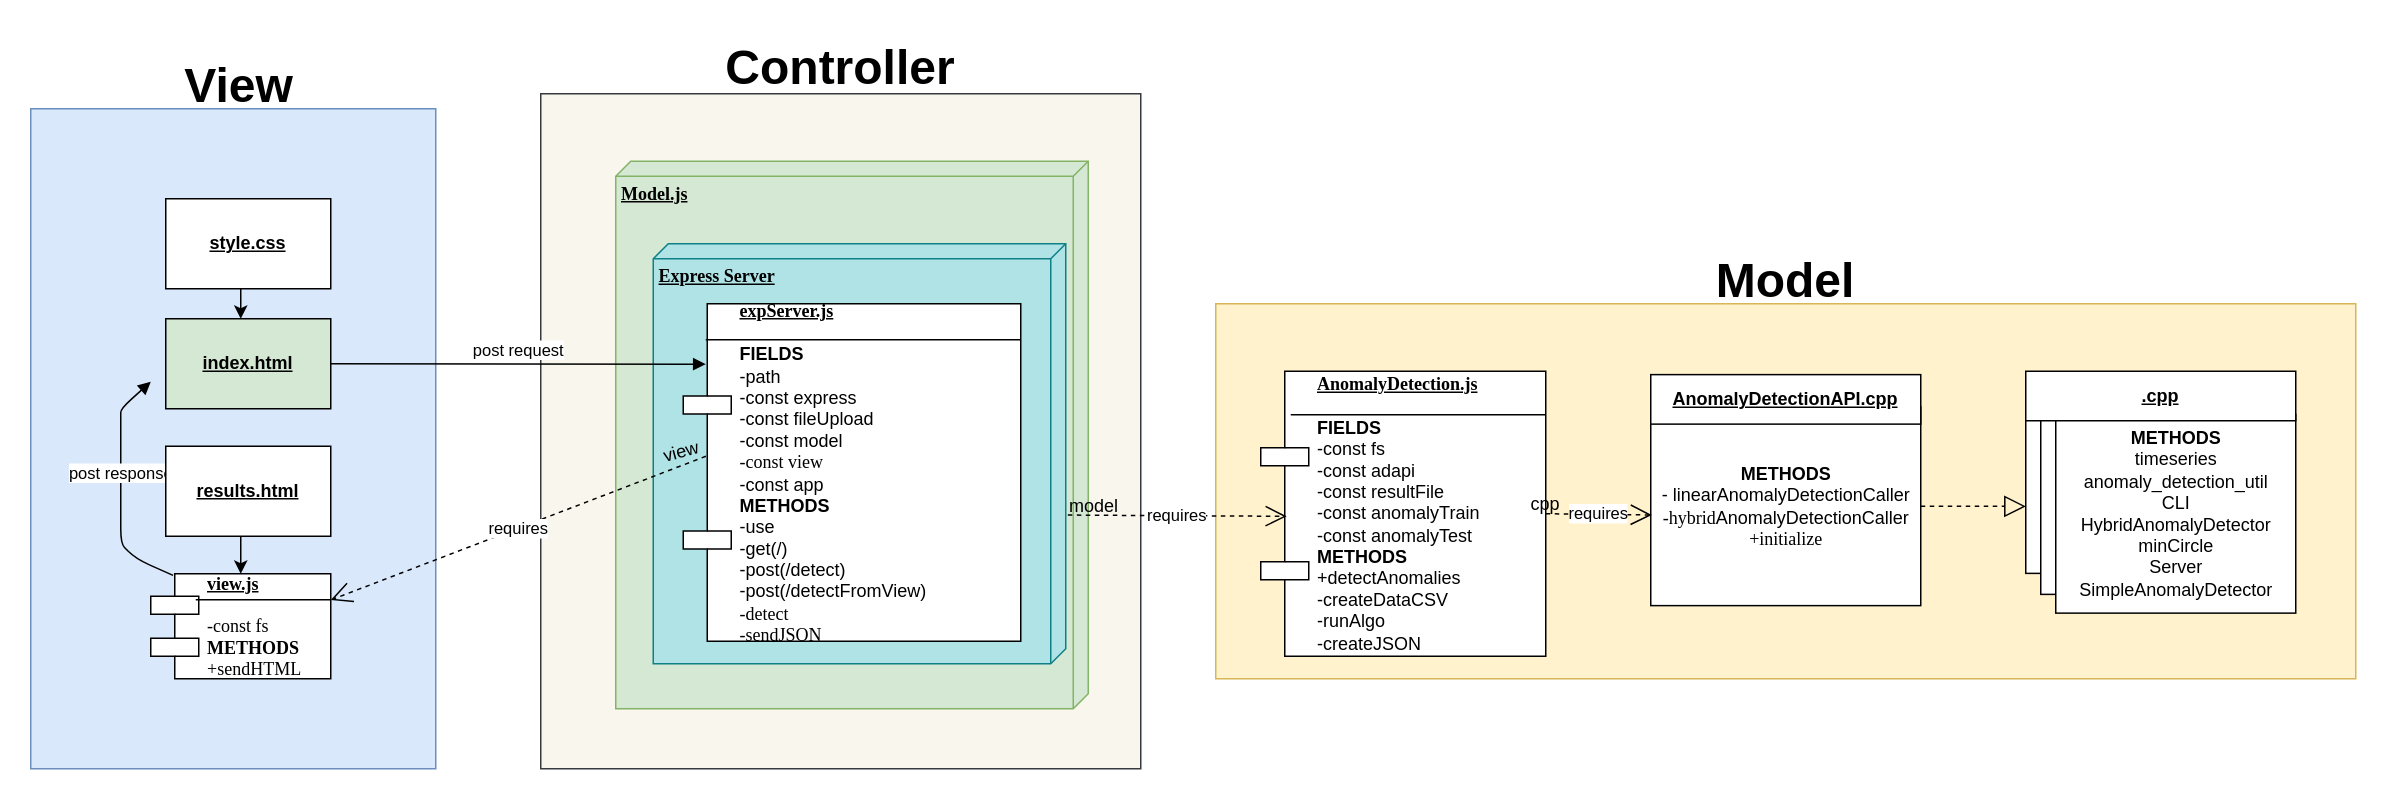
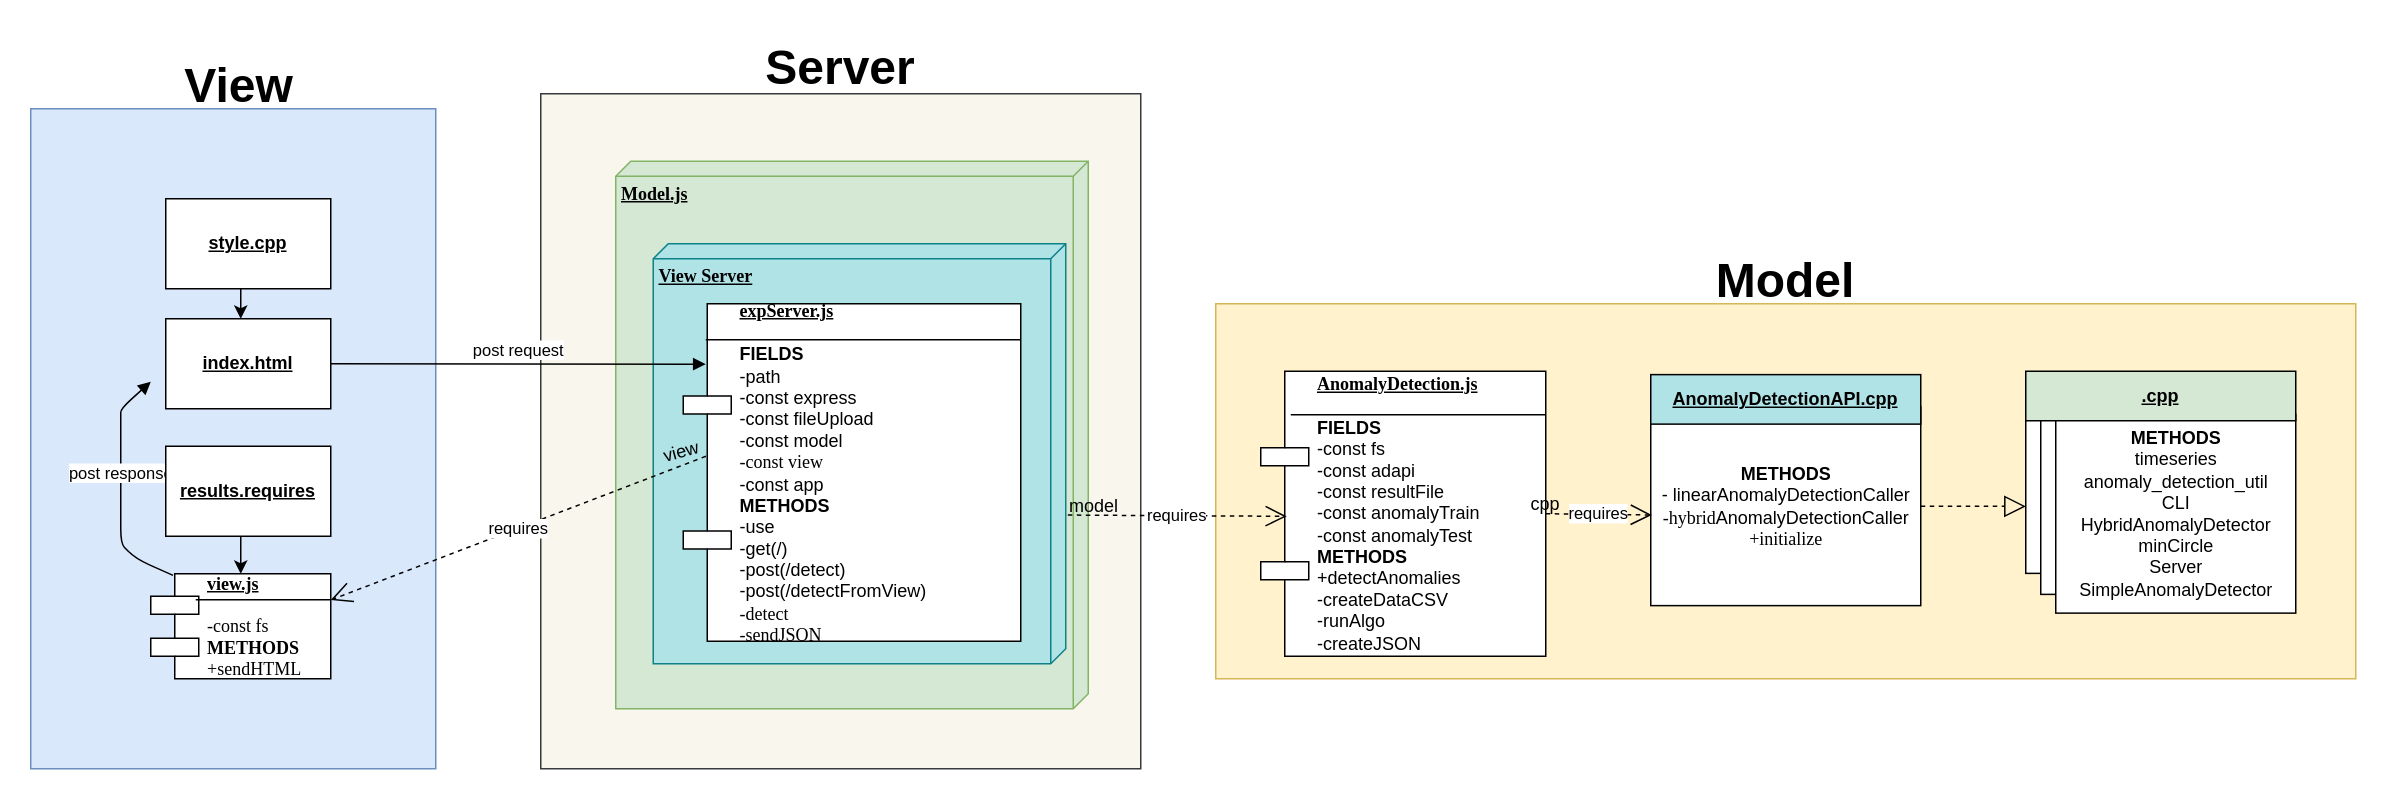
(841, 68) -> (841, 68)
(248, 244) -> (248, 244)
(727, 277) -> (710, 277)
(248, 364) -> (248, 364)
(2161, 396) -> (2161, 396)
(1786, 399) -> (1786, 399)
(248, 491) -> (248, 491)
